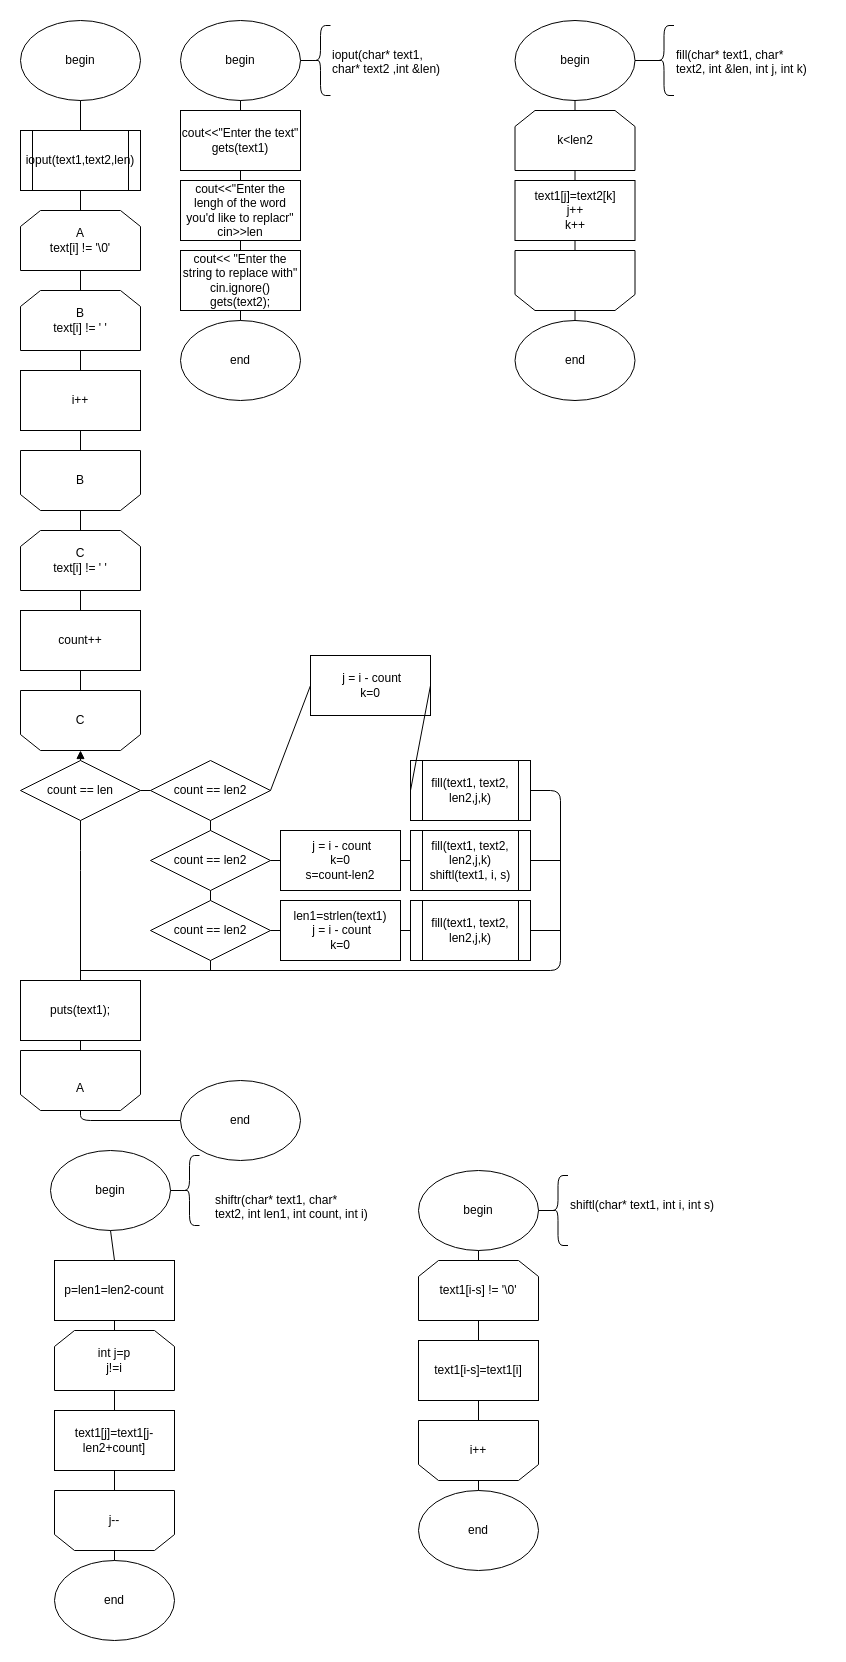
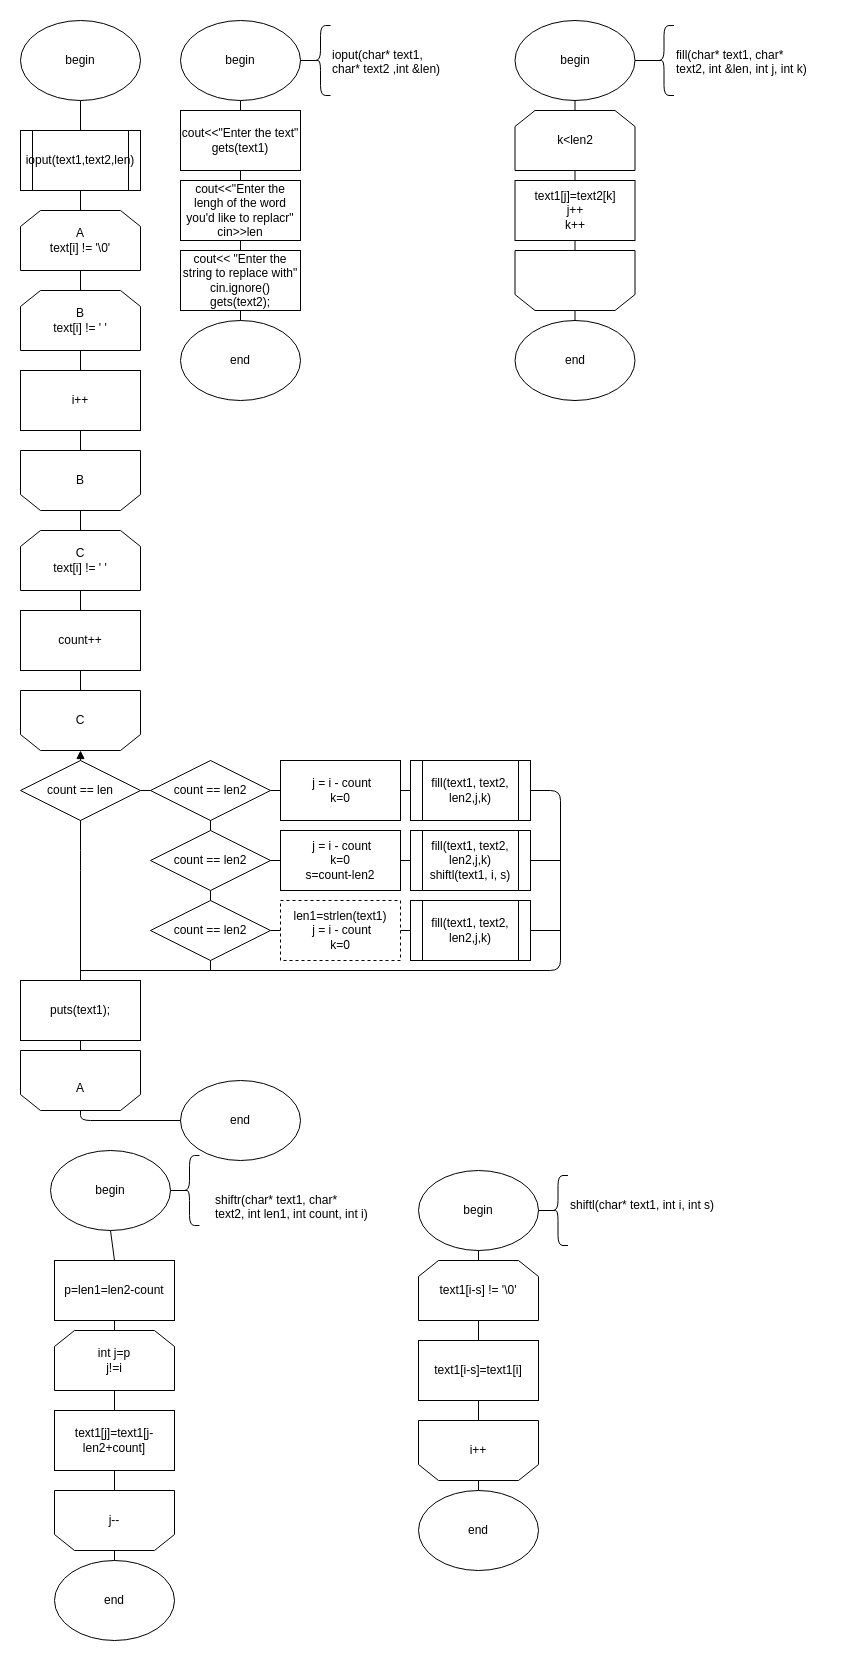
(371, 686) -> (341, 791)
(341, 931) -> (341, 931)
